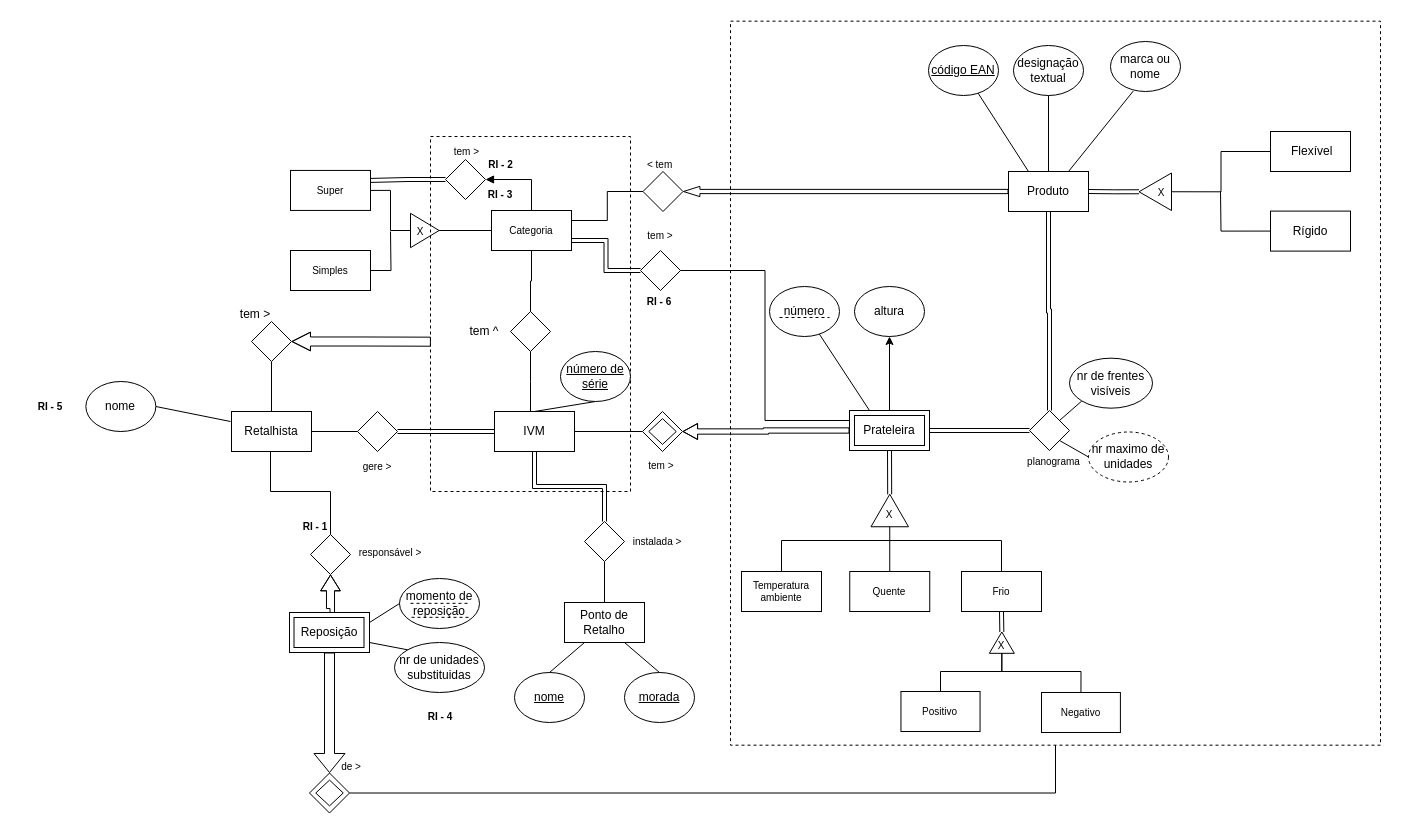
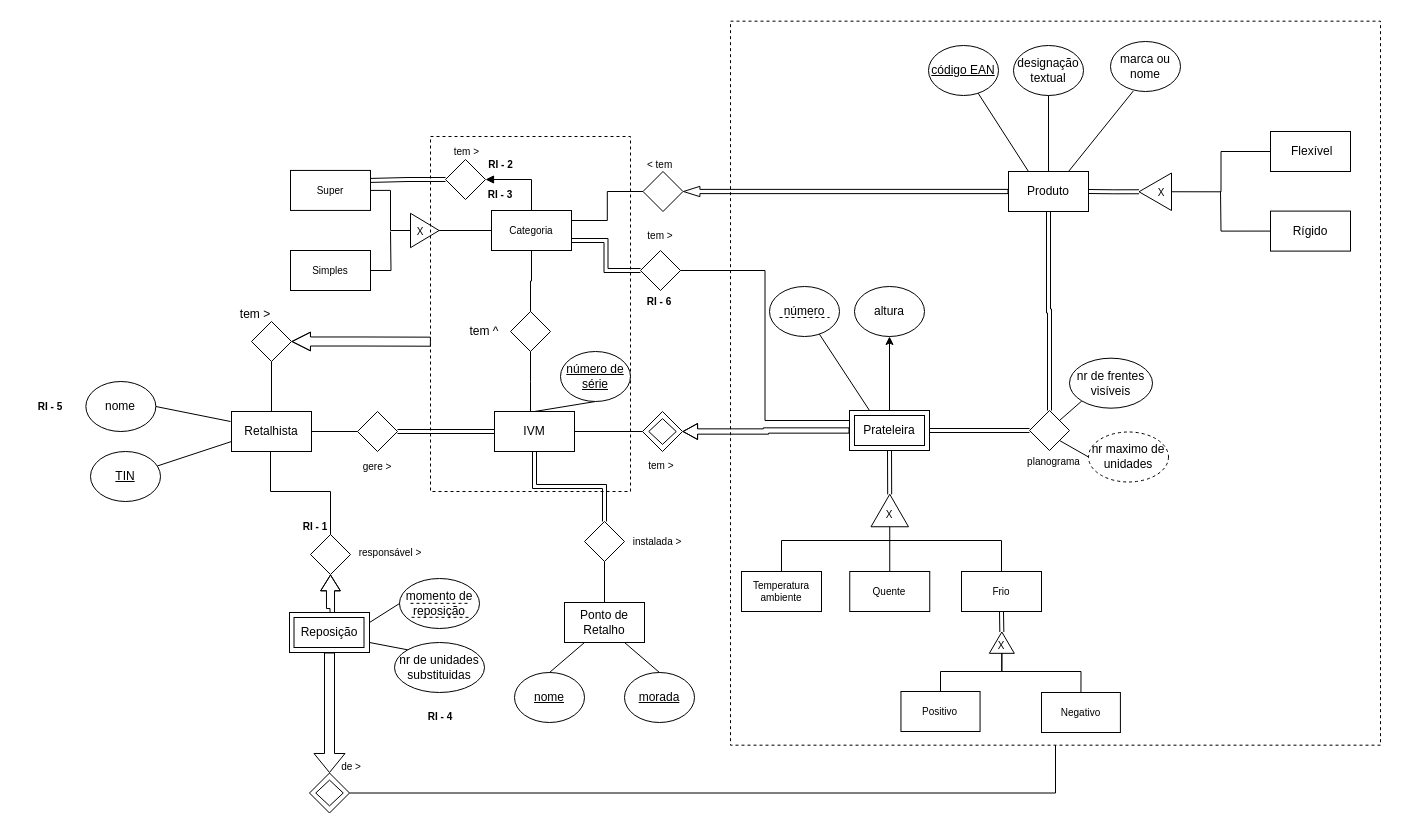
none -> (194, 454)
none -> (126, 477)
